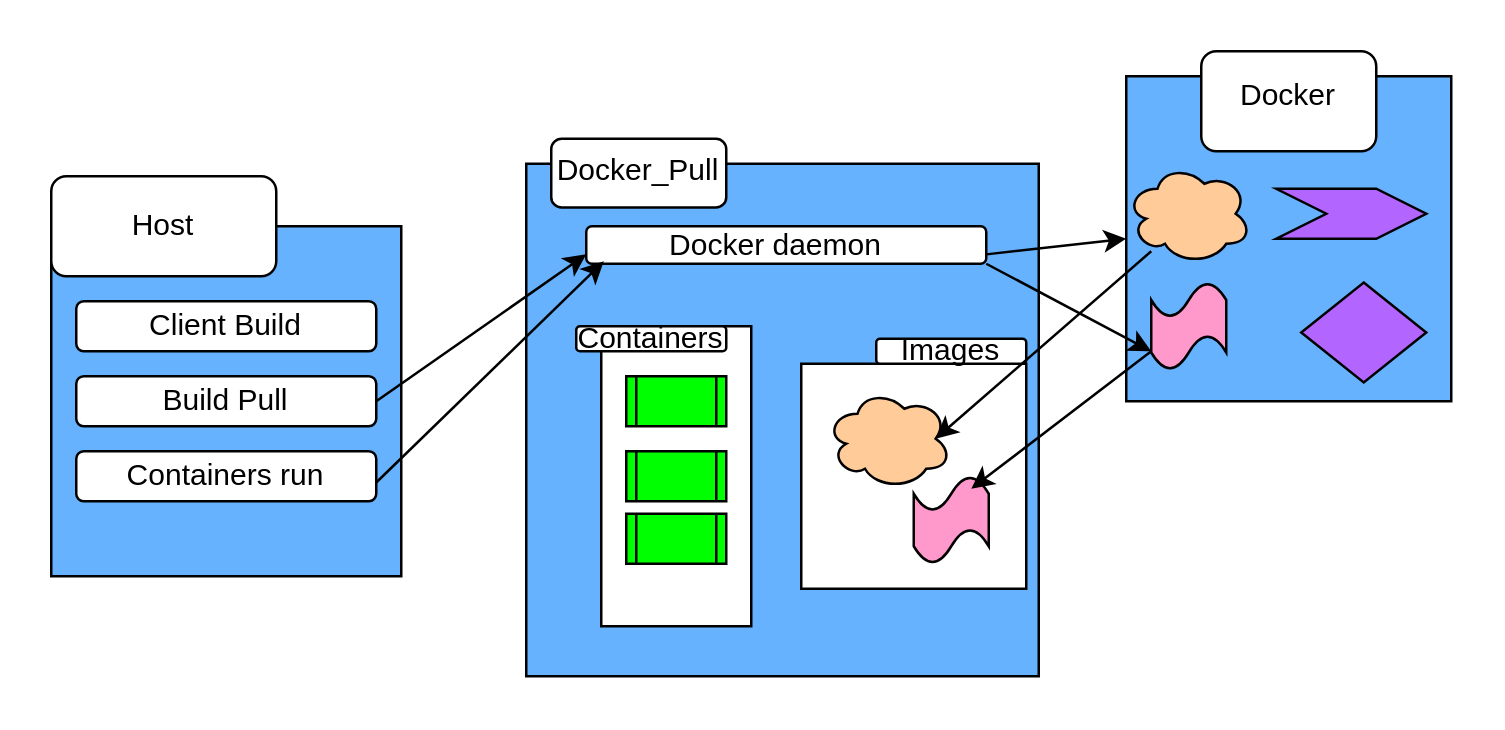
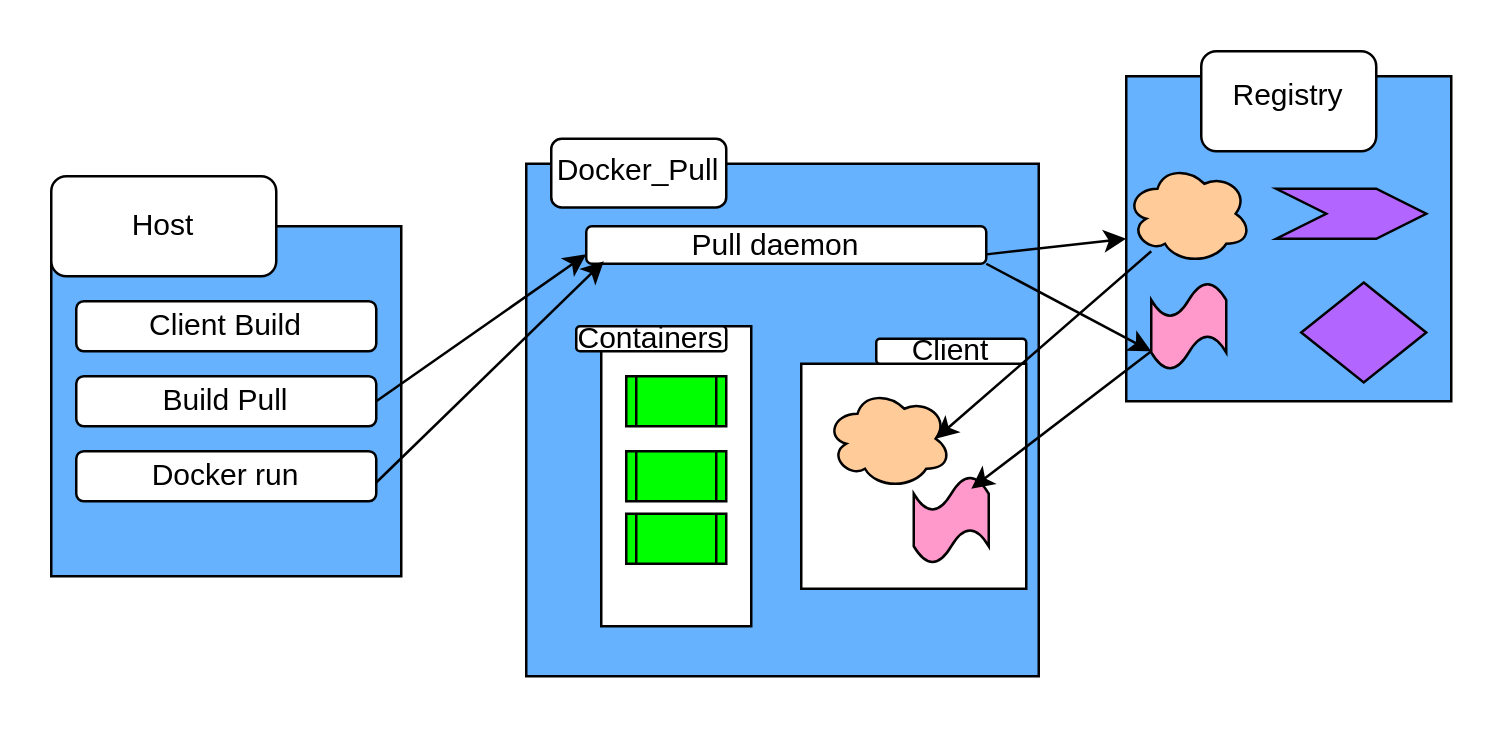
(1289, 96) -> (1289, 96)
(776, 246) -> (776, 246)
(951, 351) -> (951, 351)
(226, 476) -> (226, 476)
